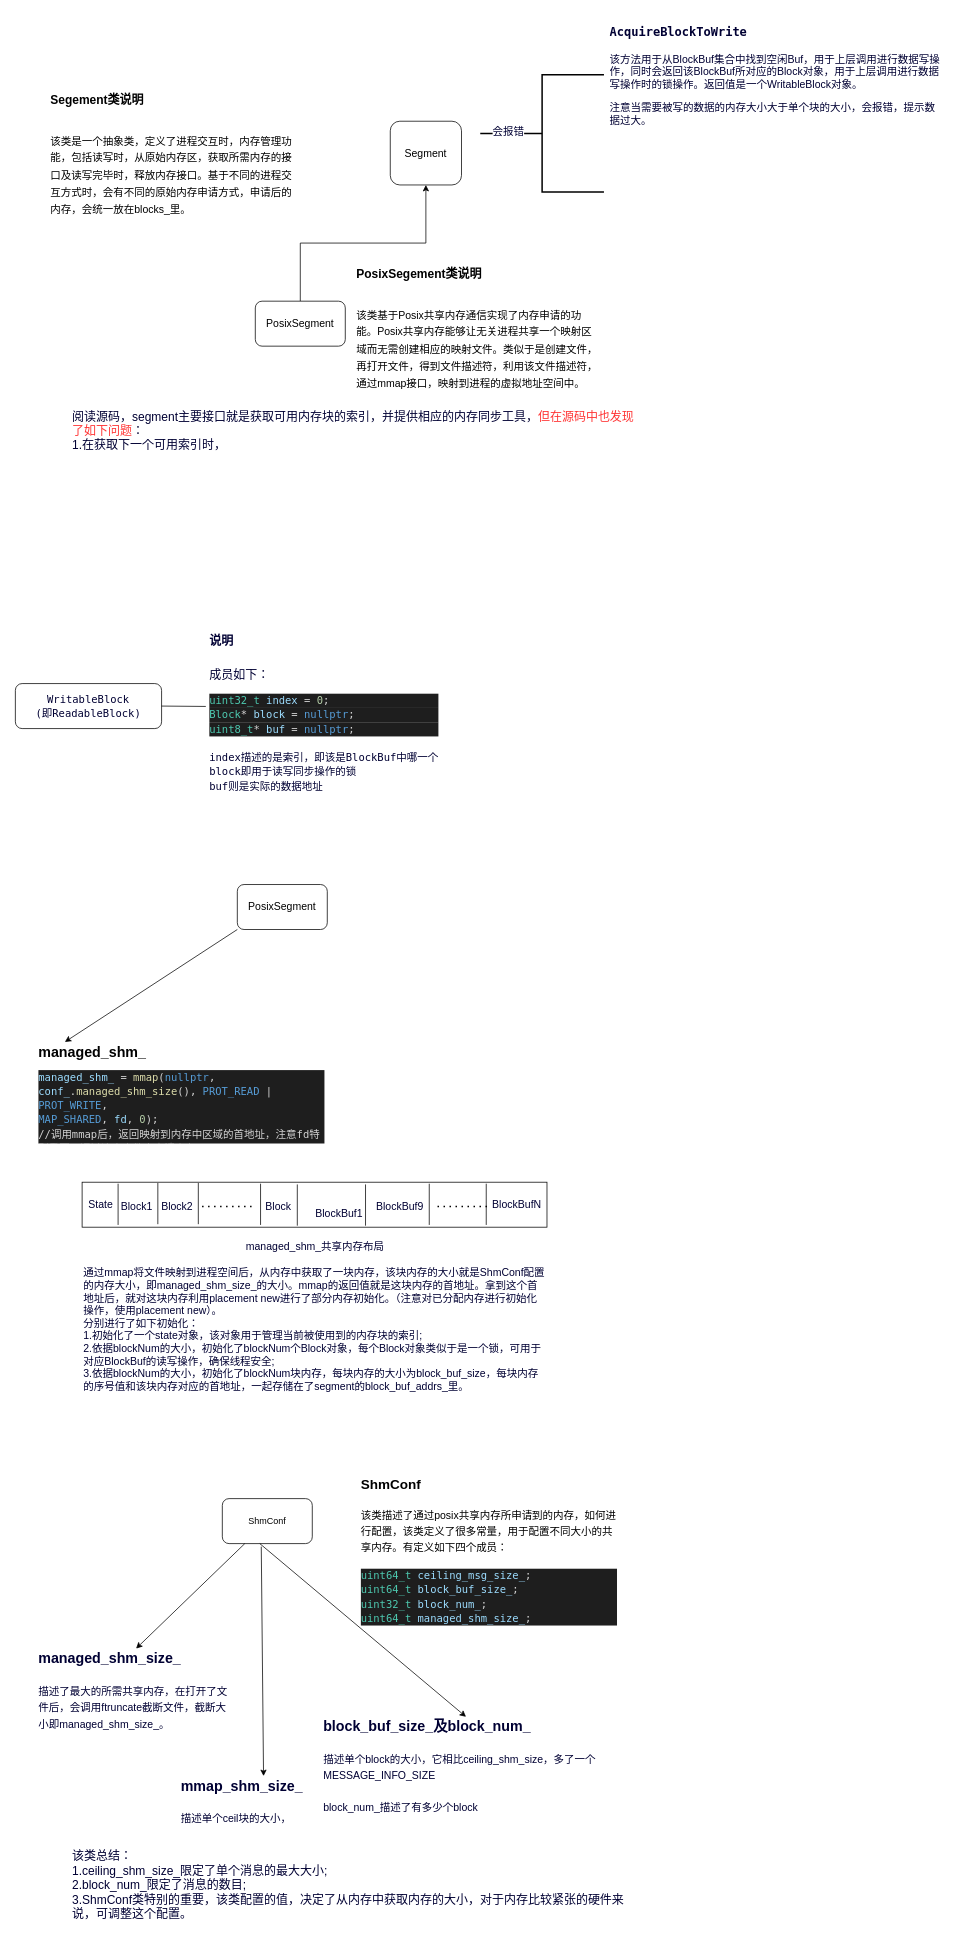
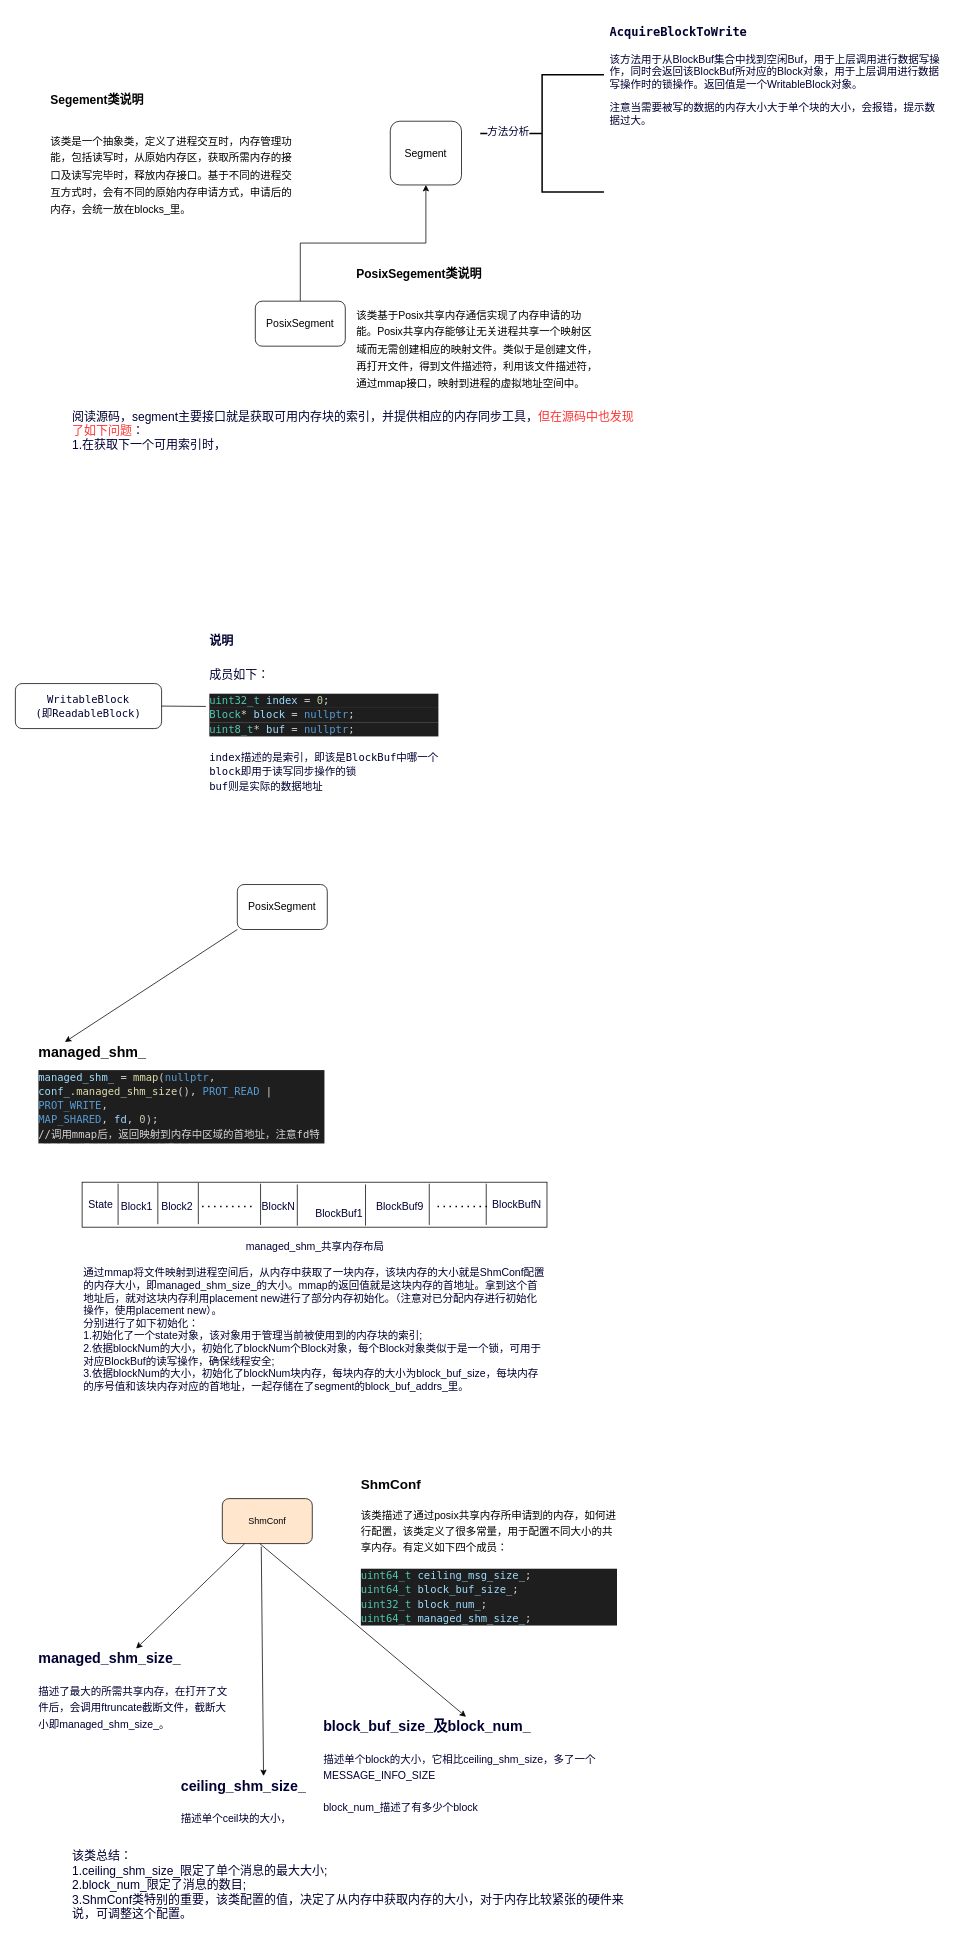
(509, 132) -> (509, 132)
(279, 1207) -> (279, 1207)
(267, 1521) -> (267, 1521)
(258, 1786) -> (258, 1786)
